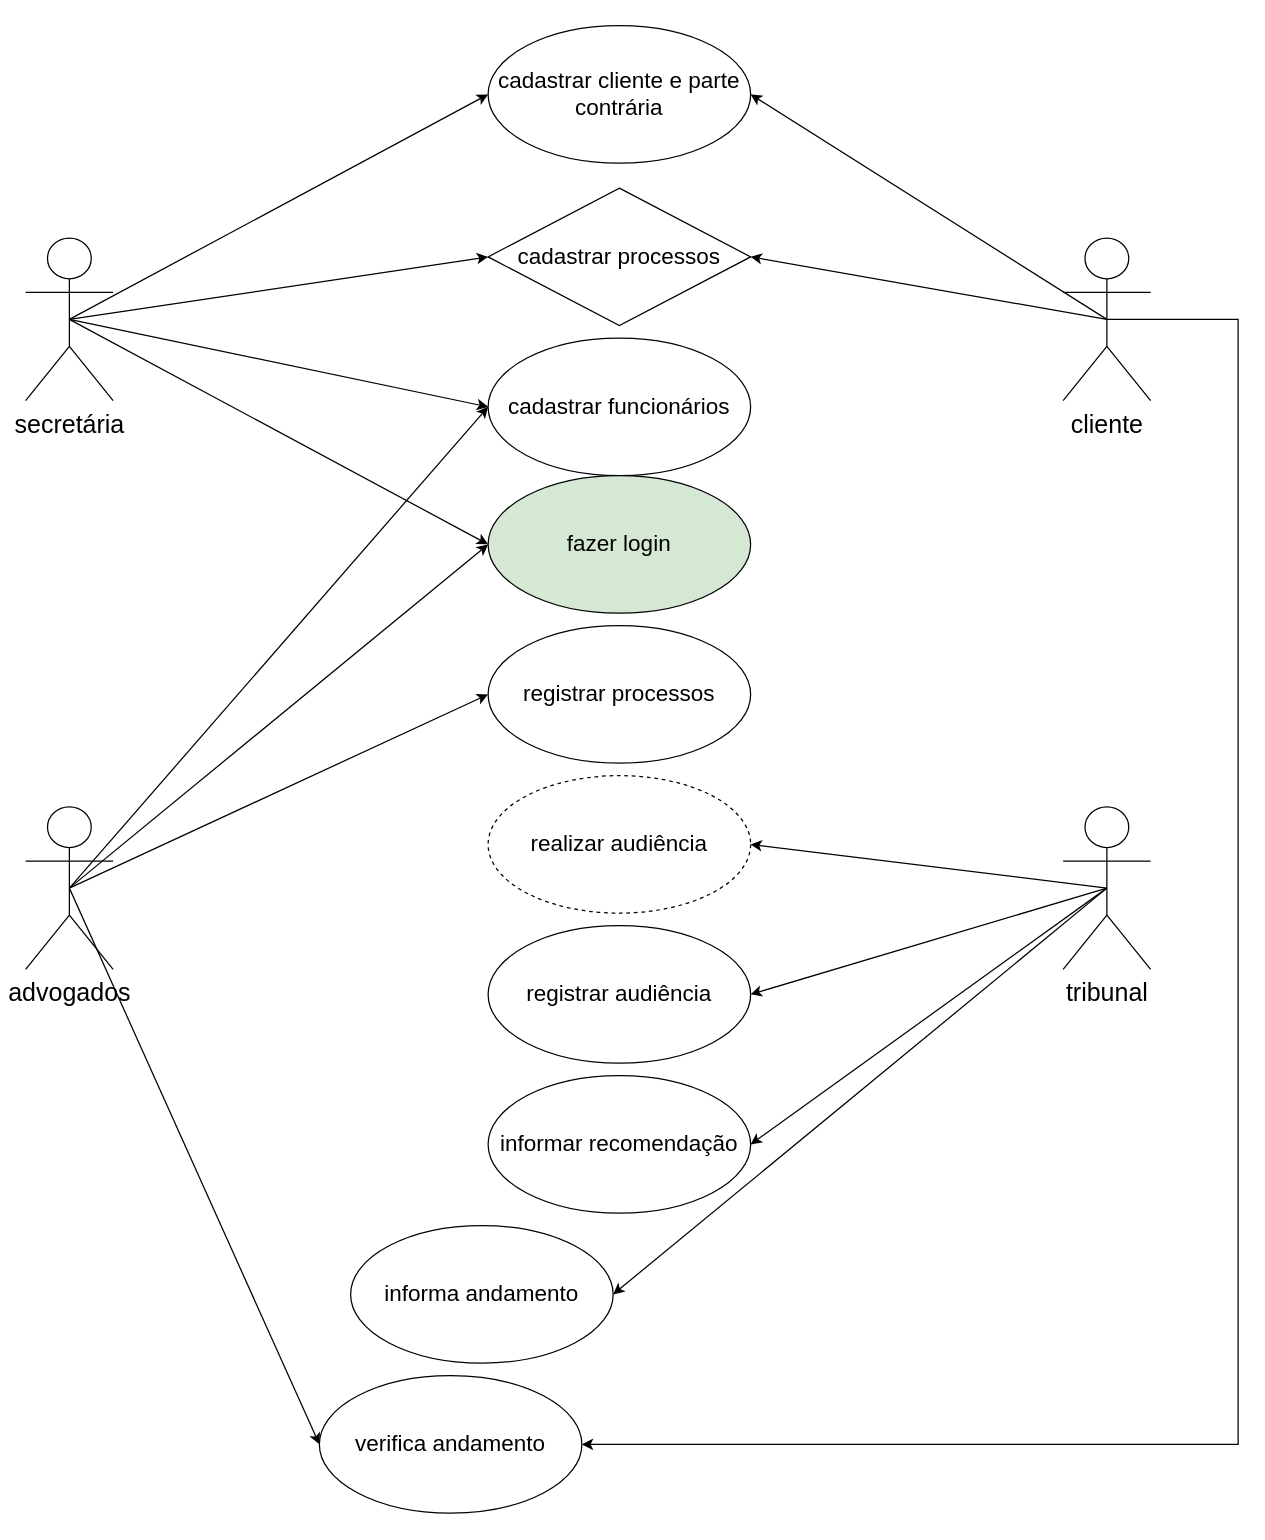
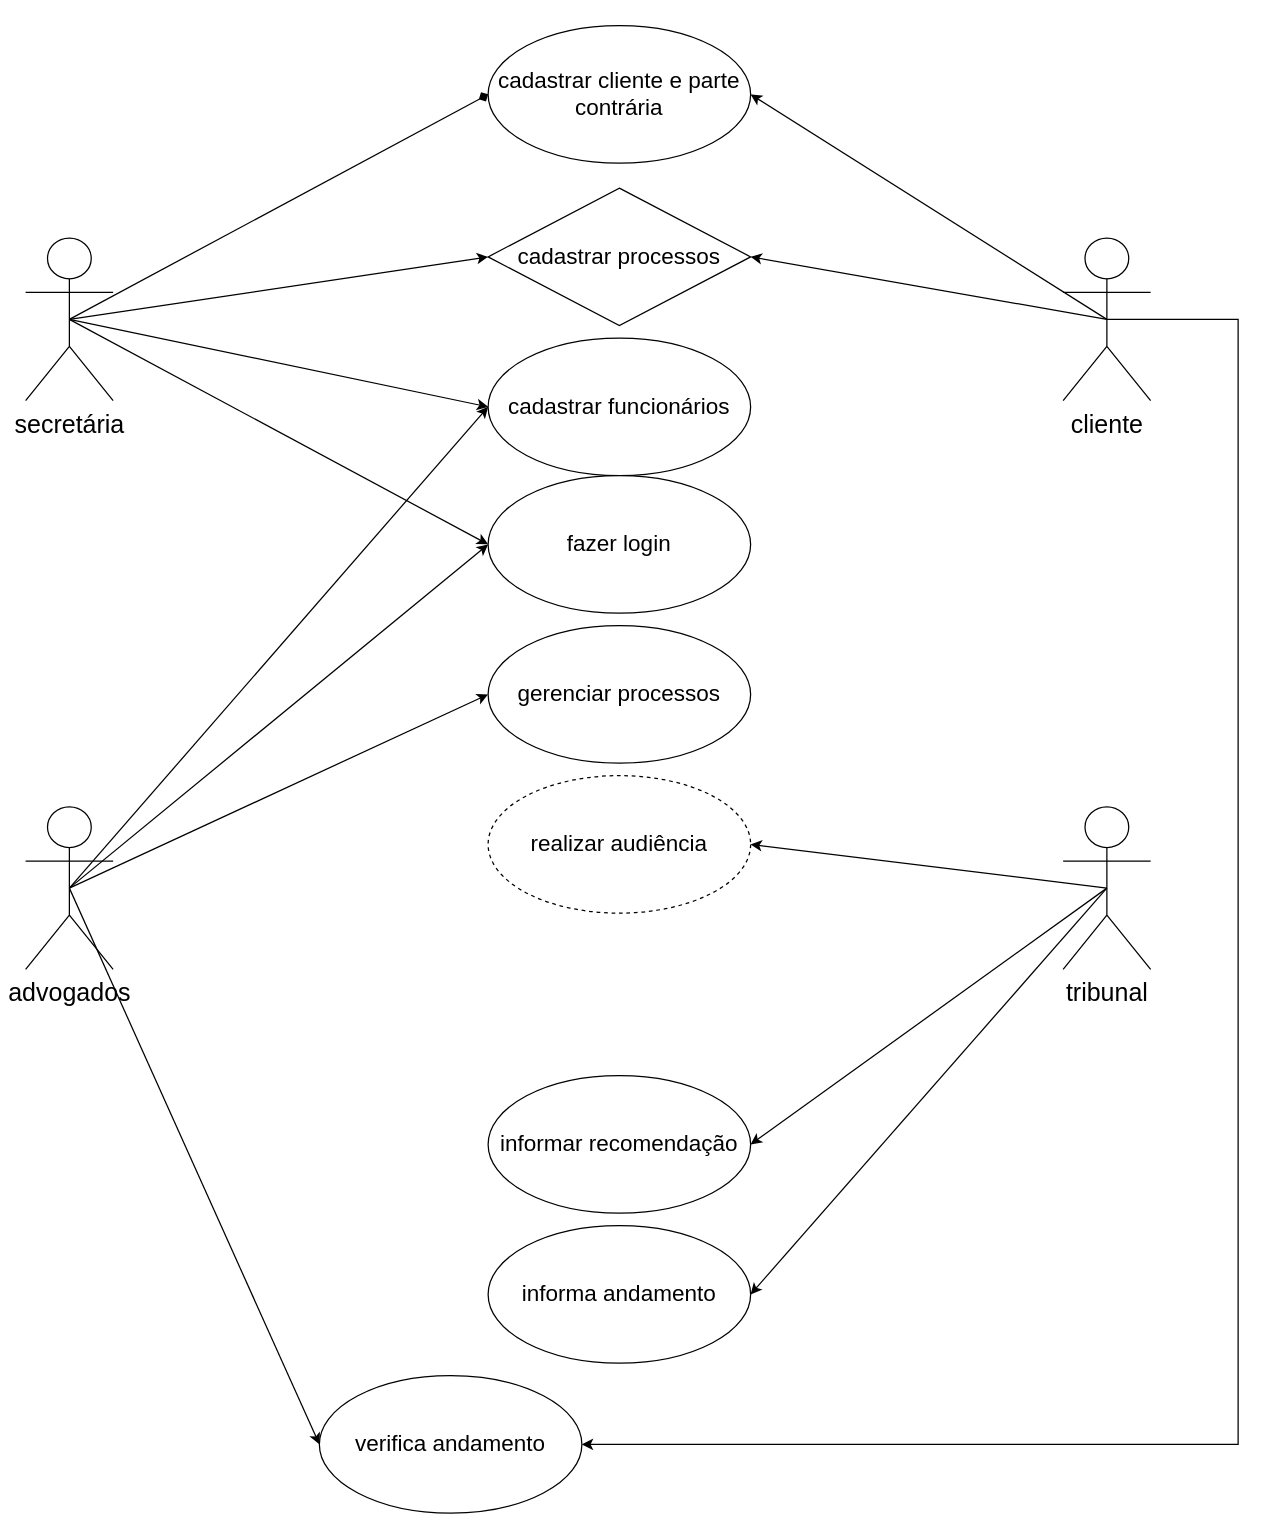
(480, 99) -> (479, 99)
(619, 544) -> (619, 544)
(619, 694) -> (619, 694)
(928, 941) -> none
(619, 994) -> none
(482, 1294) -> (619, 1294)
